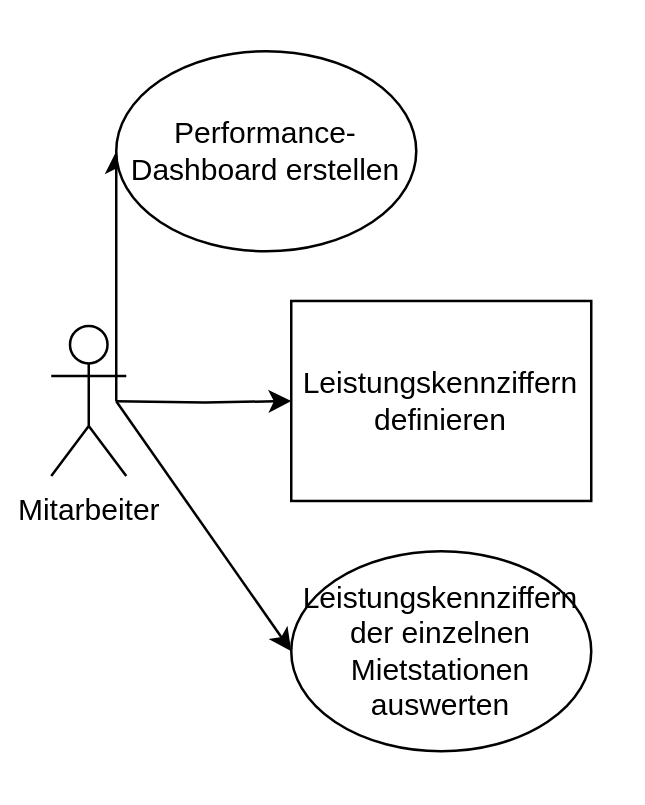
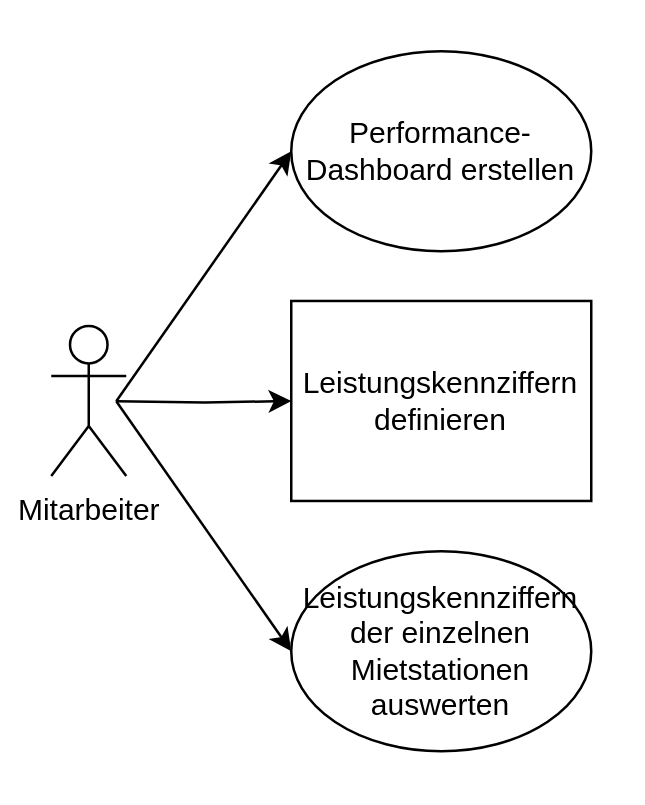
(266, 151) -> (441, 151)
